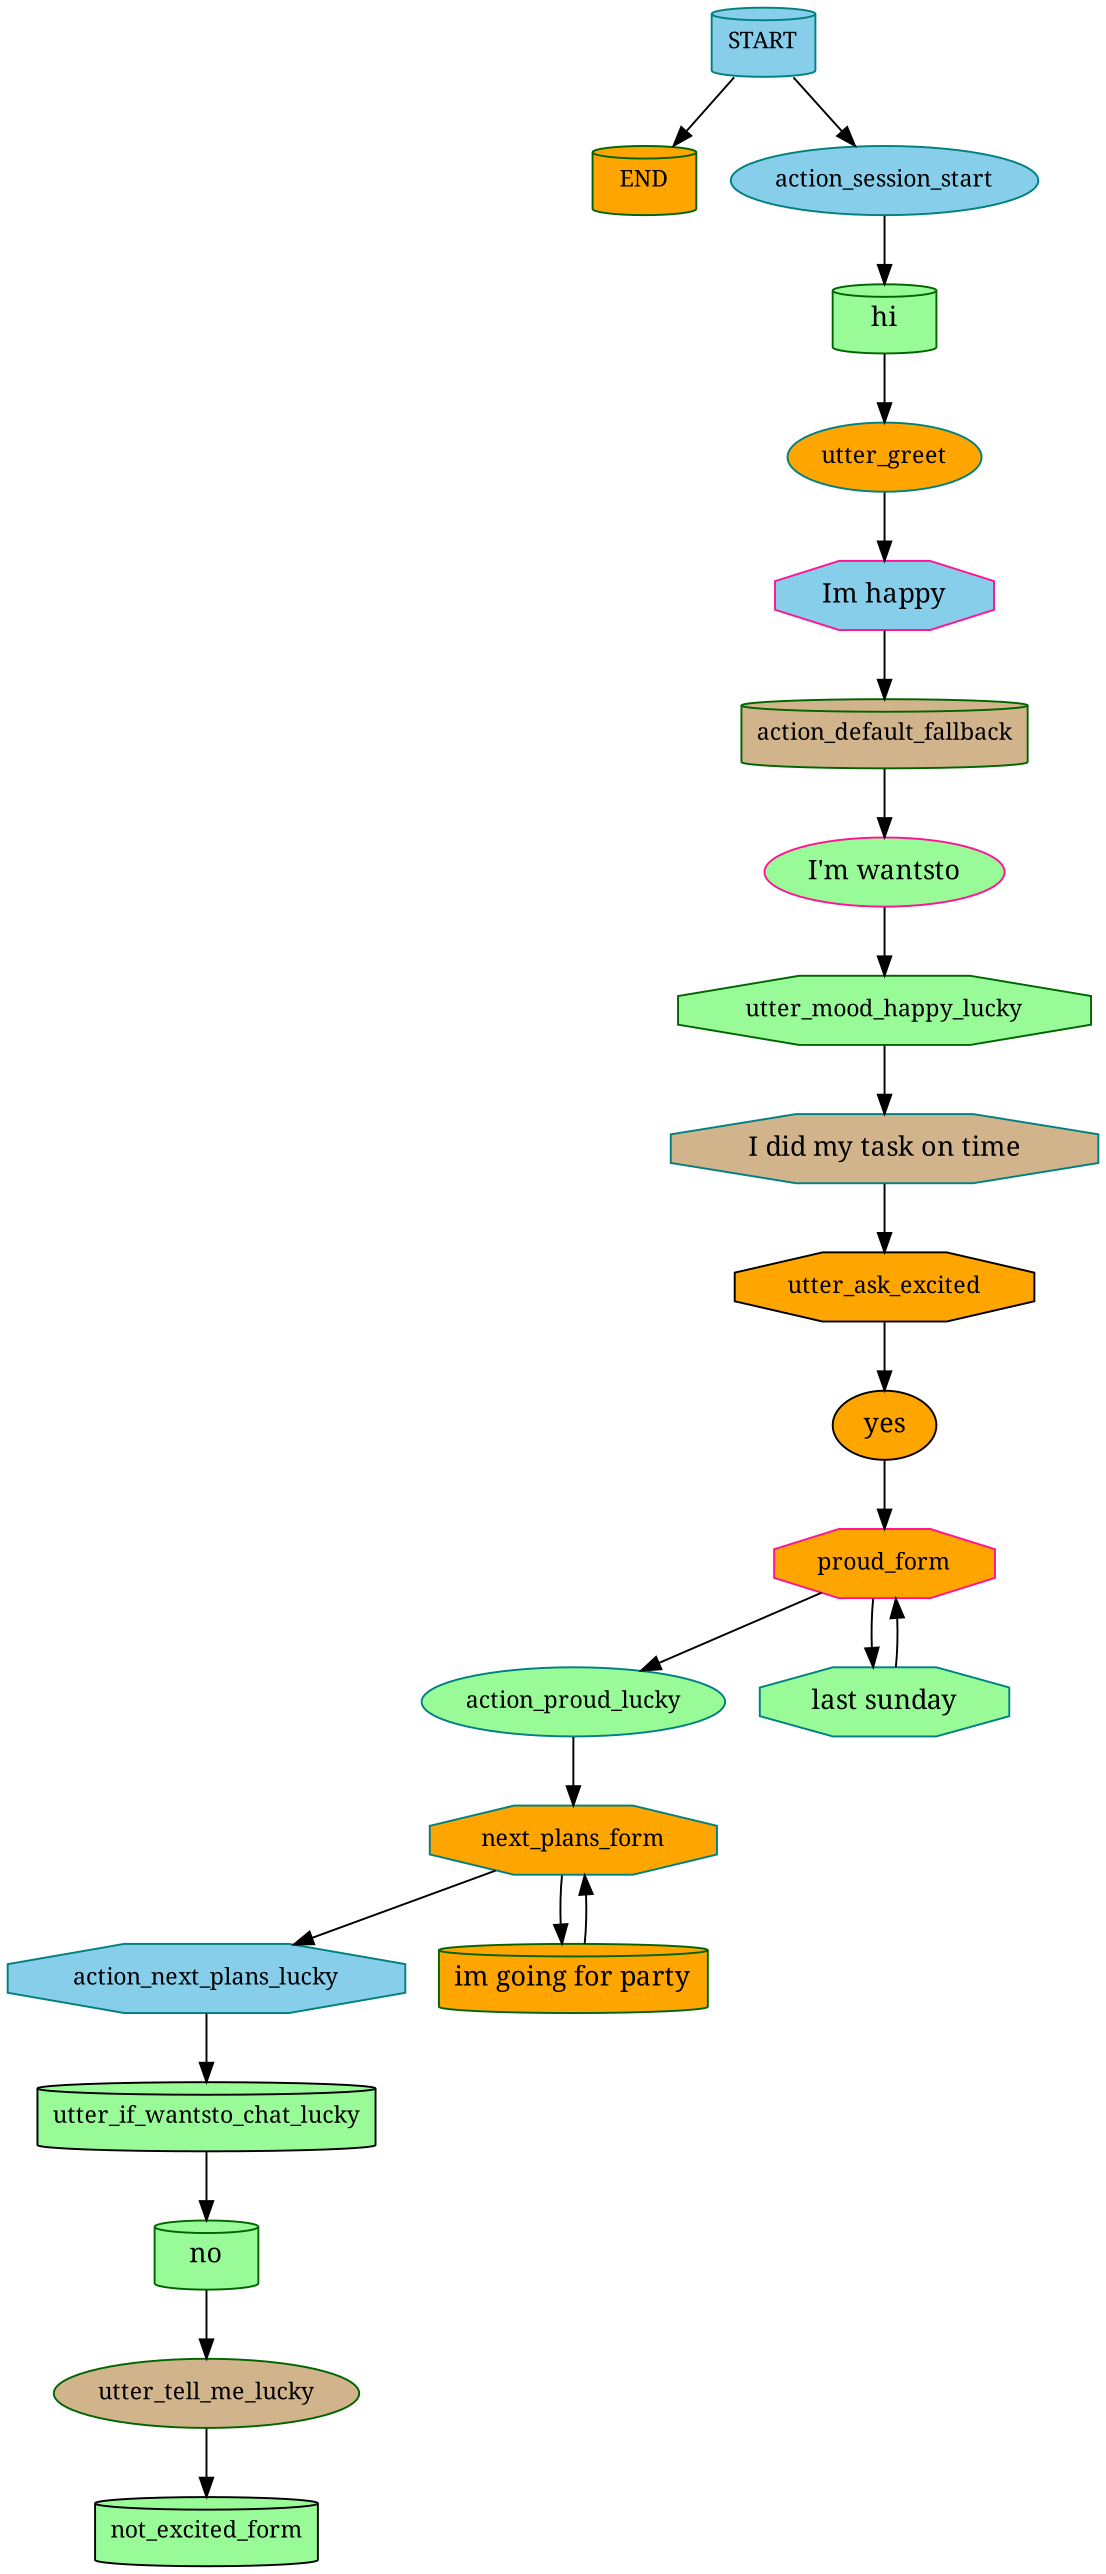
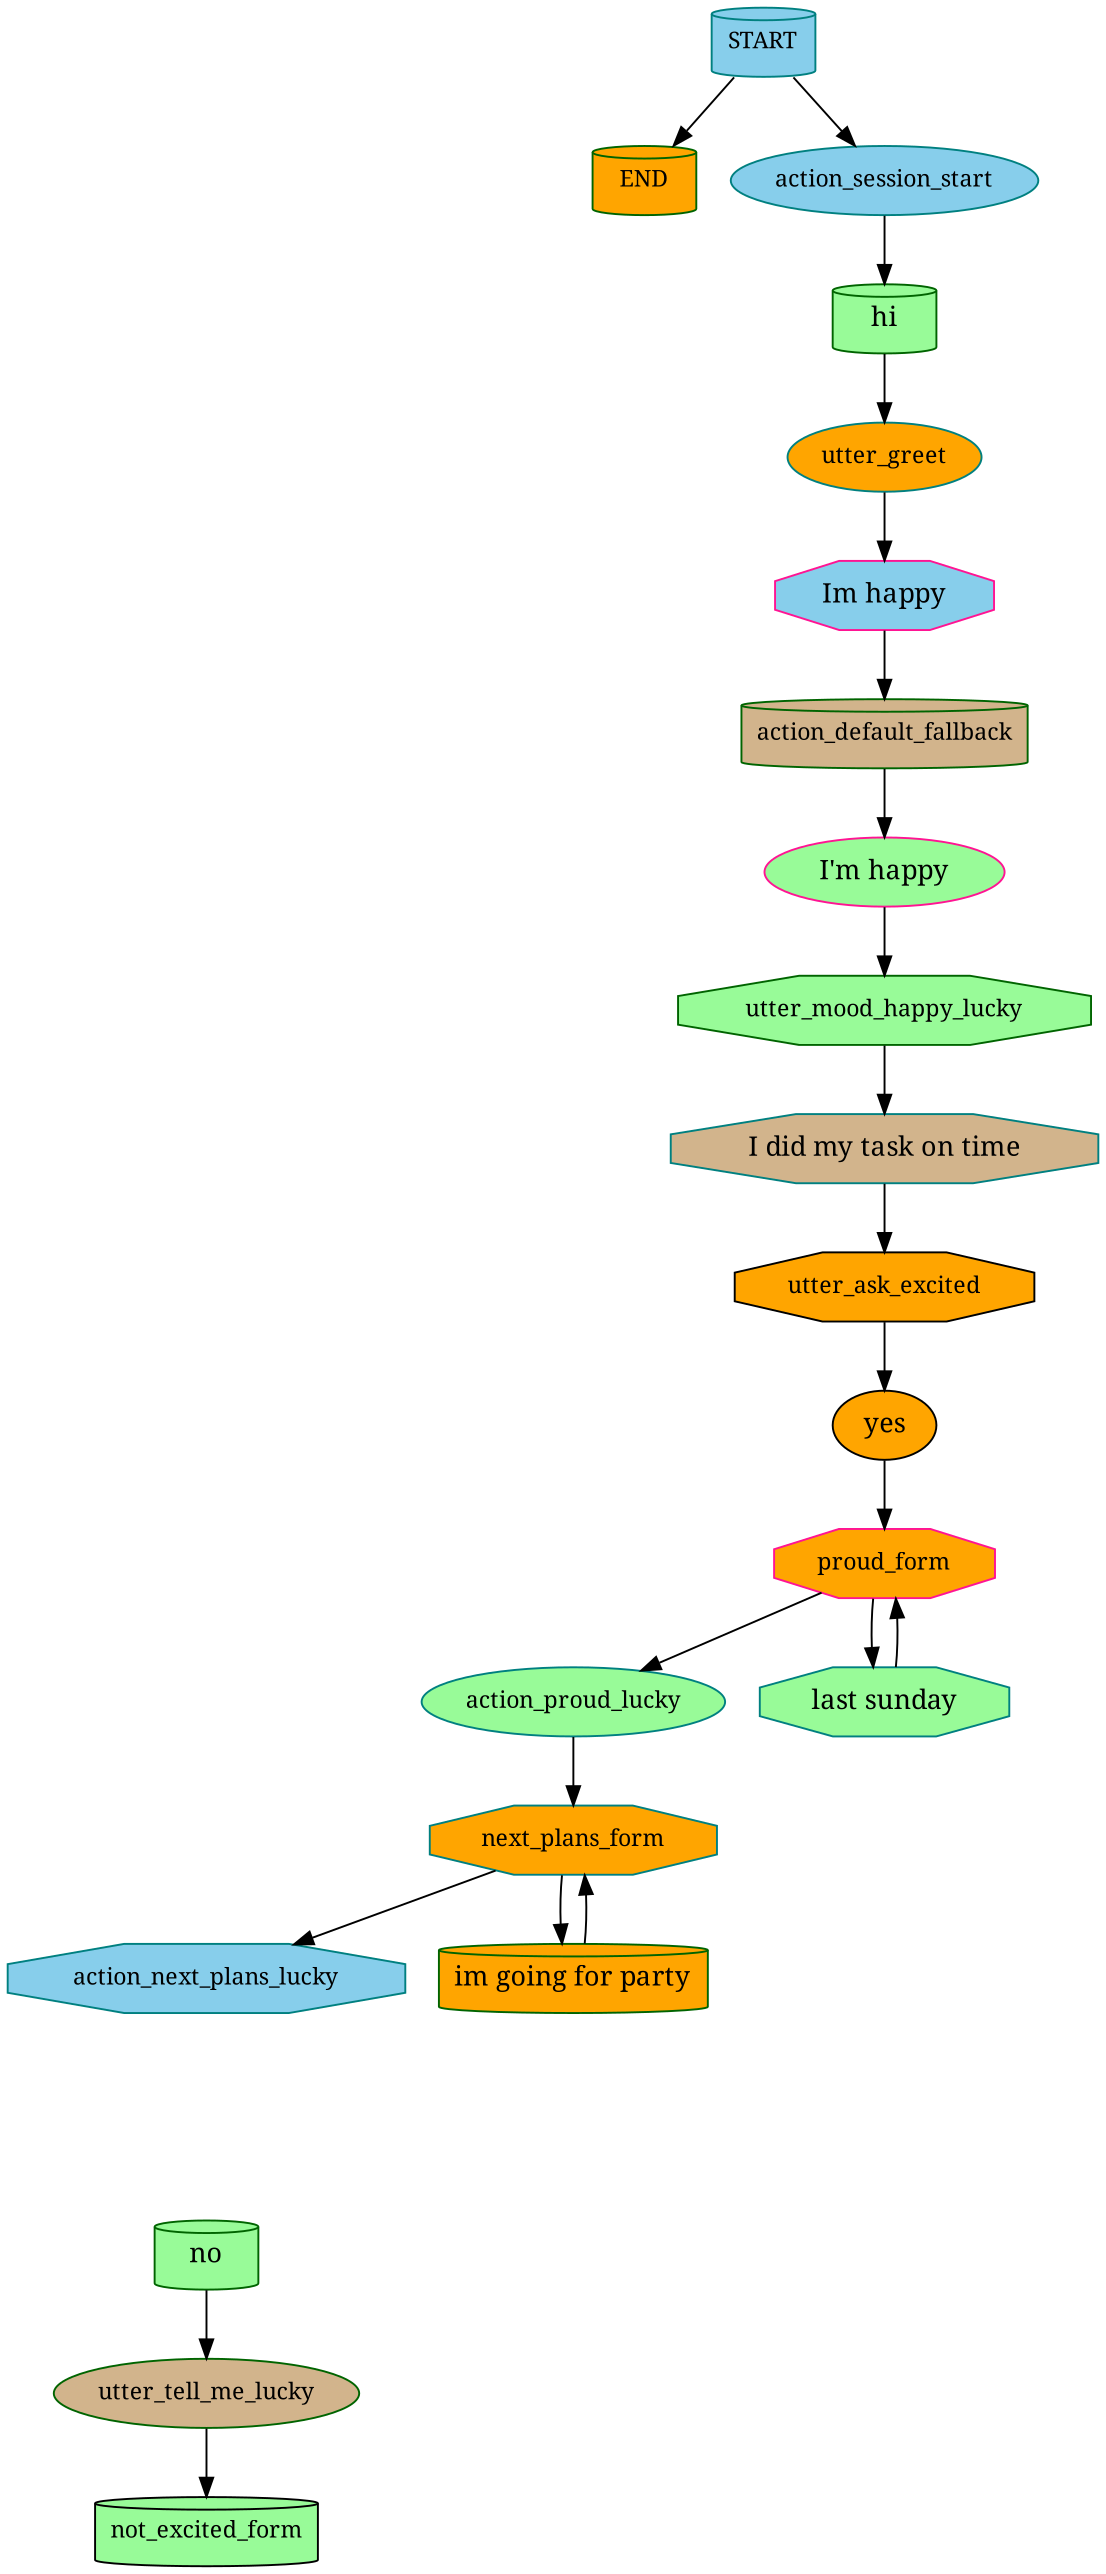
(885, 872) -> (885, 872)
(206, 2117) -> none
